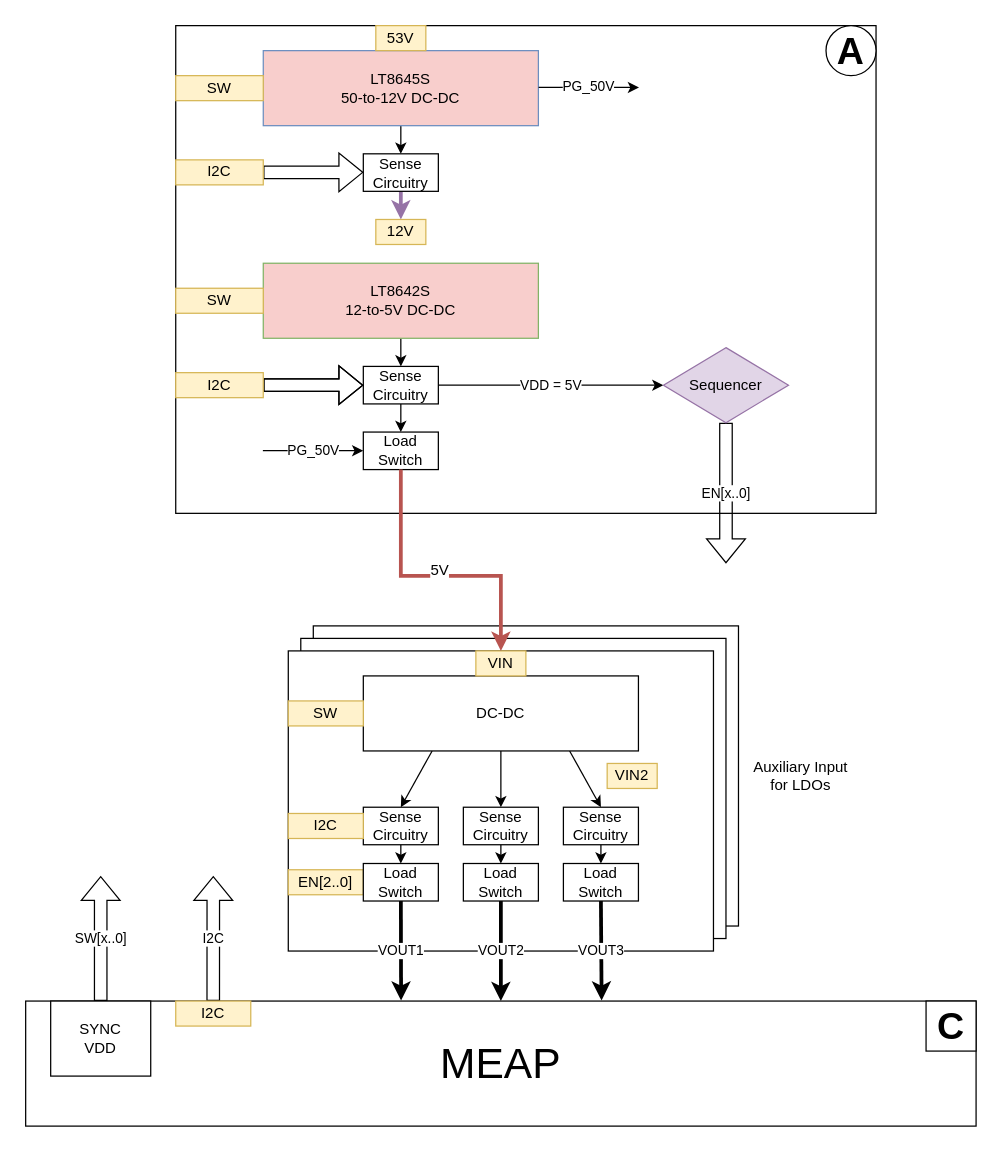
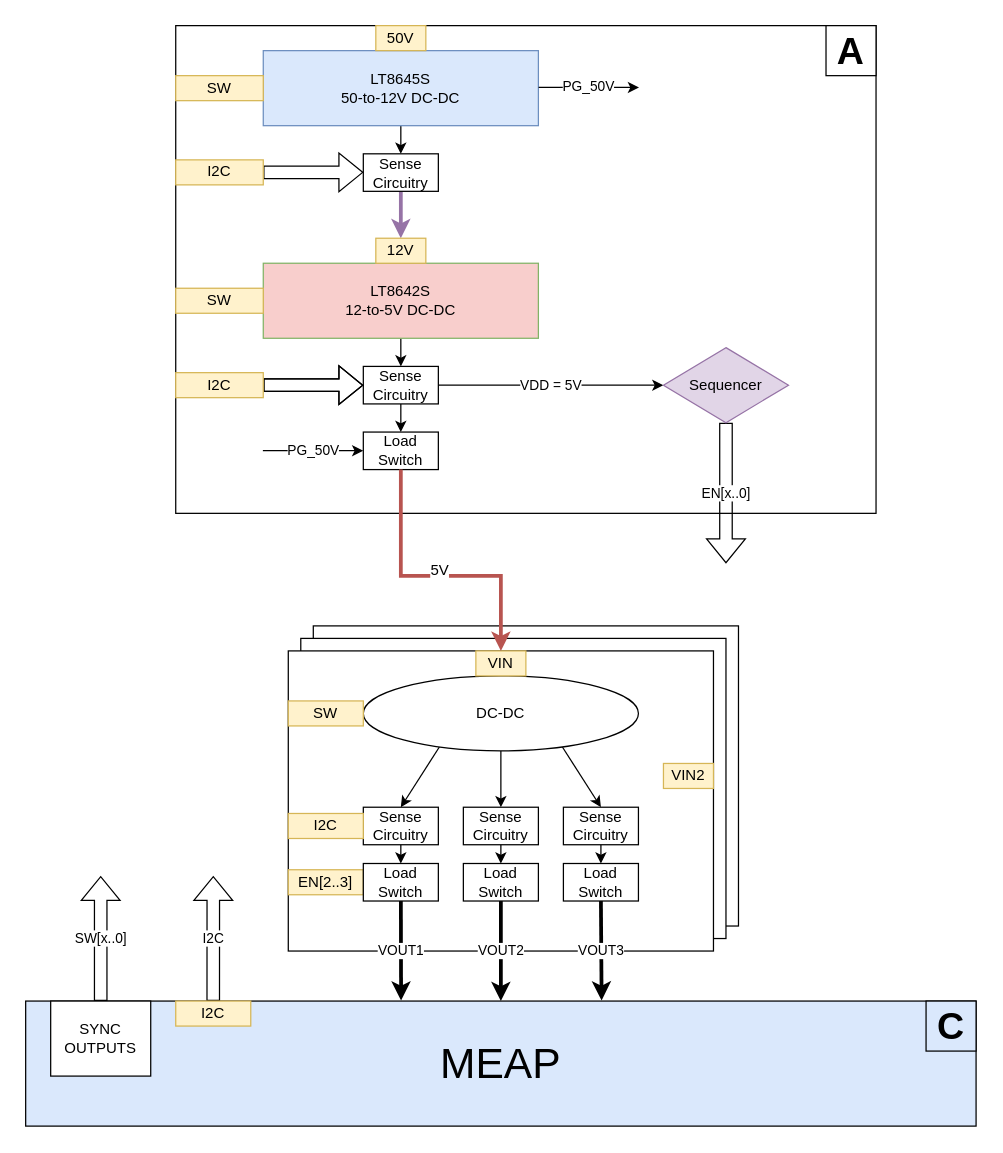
(401, 38) -> (401, 38)
(851, 51) -> (851, 51)
(401, 88) -> (401, 88)
(401, 232) -> (401, 251)
(501, 713) -> (501, 713)
(632, 776) -> (688, 776)
(801, 776) -> none
(326, 882) -> (326, 882)
(951, 1026) -> (951, 1026)
(101, 1038) -> (101, 1038)
(501, 1063) -> (501, 1063)
